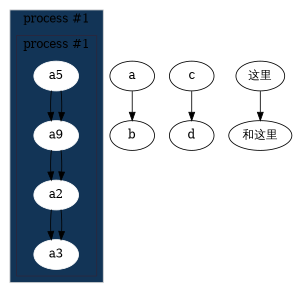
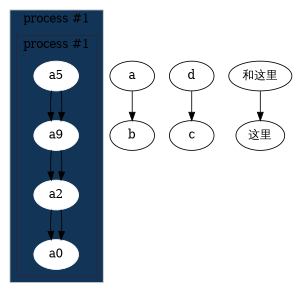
(192, 102) -> (192, 102)
(260, 102) -> (260, 102)
(56, 255) -> (56, 255)
